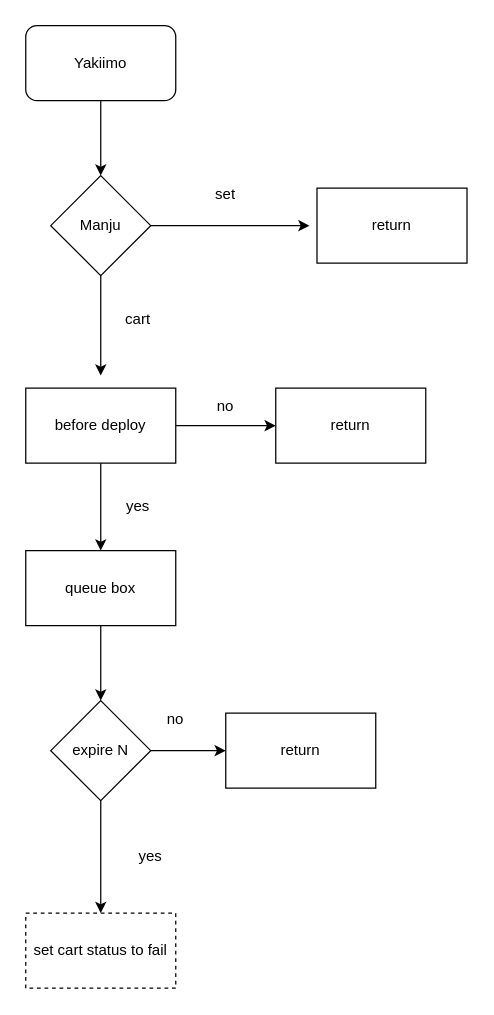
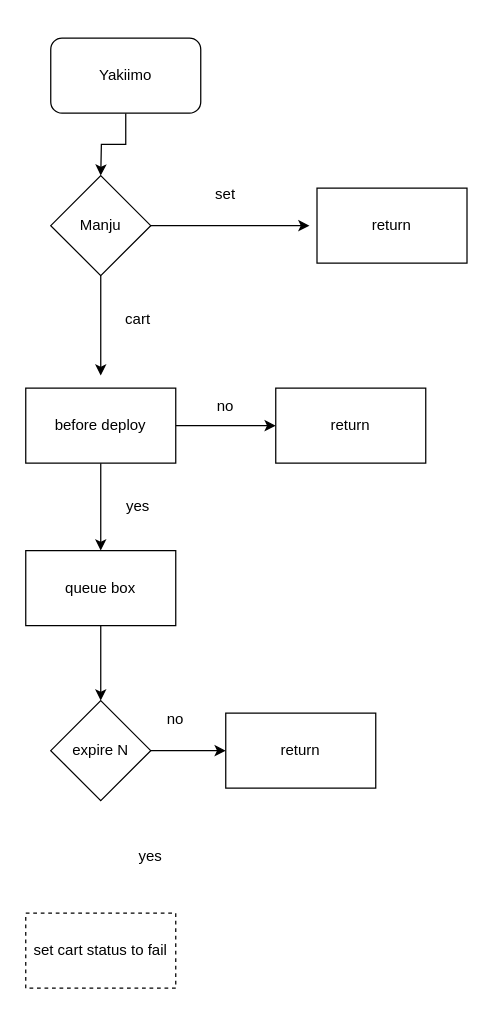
(101, 63) -> (126, 76)
(101, 853) -> none
